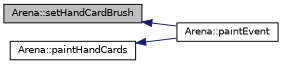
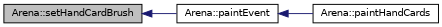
(161, 40) -> (301, 14)
